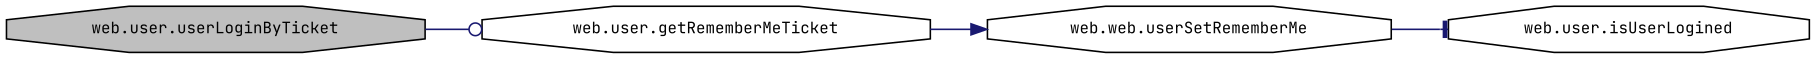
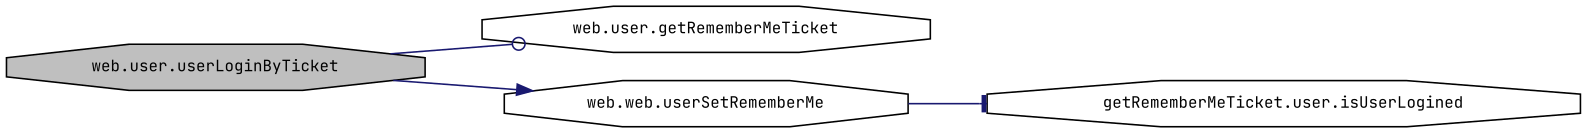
(951, 29) -> (455, 85)
(1629, 29) -> (1284, 104)
